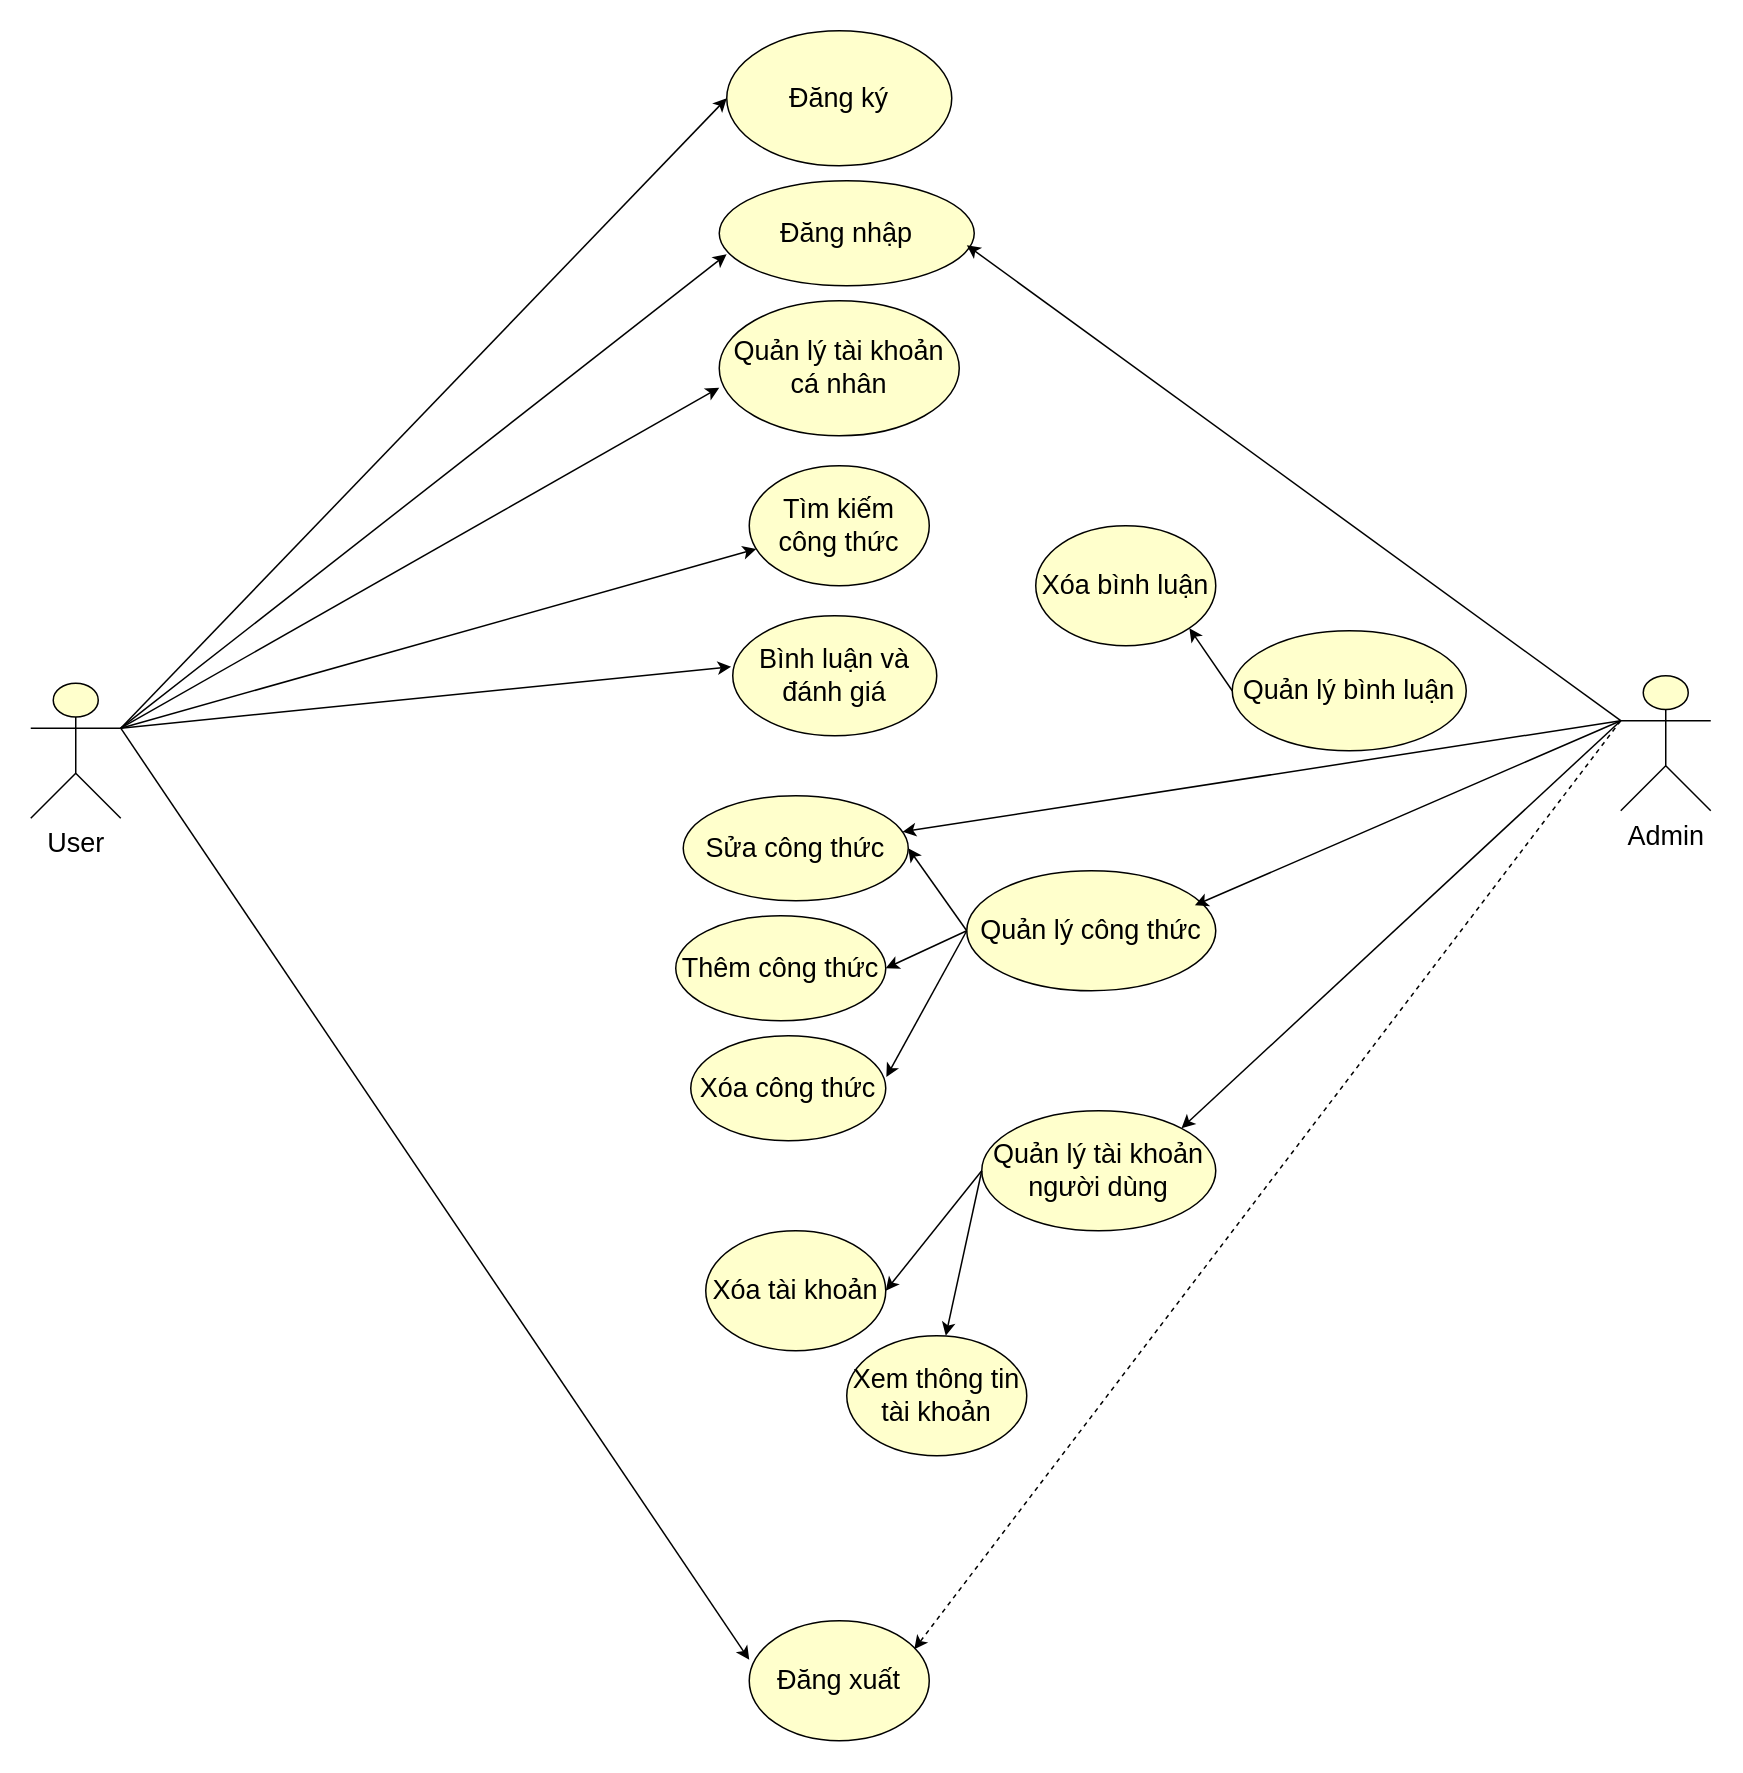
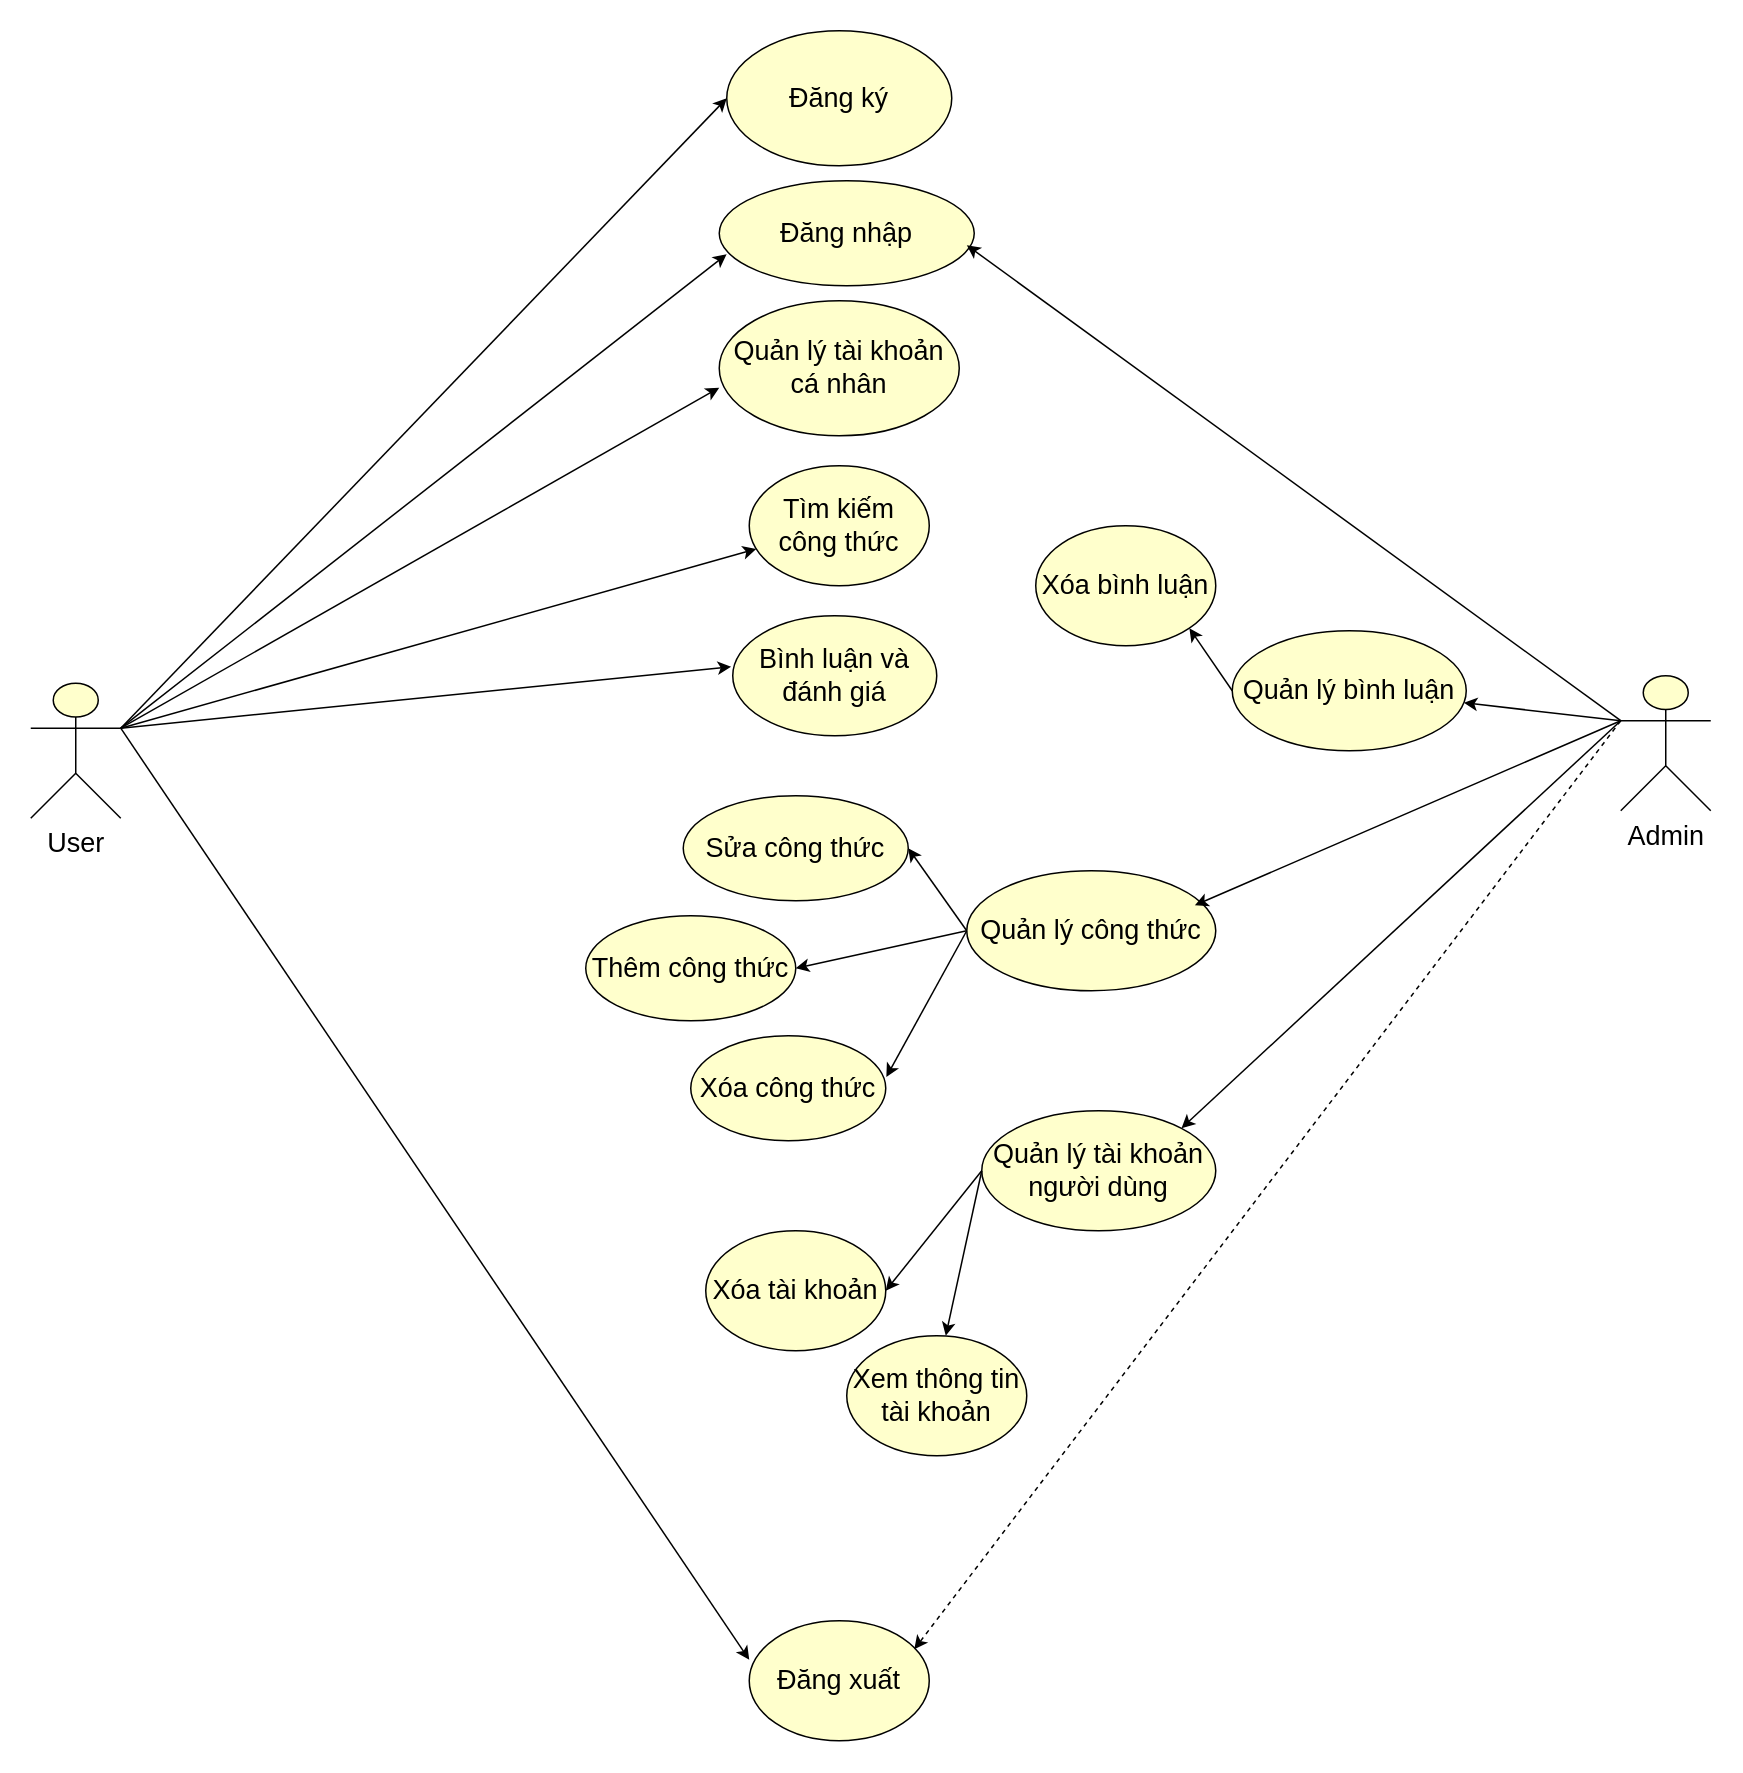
(1261, 776) -> (1544, 712)
(781, 968) -> (691, 968)
